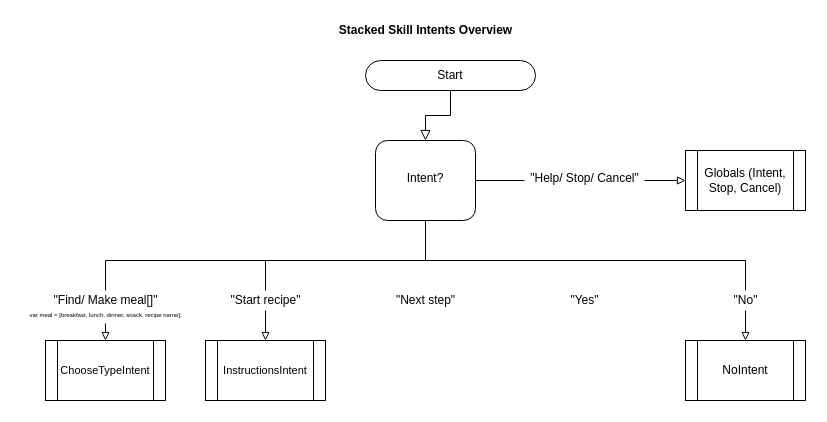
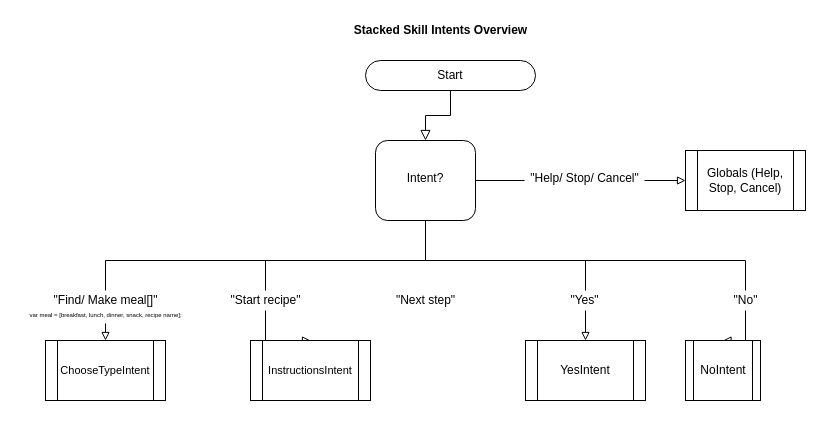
(426, 31) -> (441, 31)
(746, 181) -> (746, 181)
none -> (586, 276)
(266, 371) -> (311, 371)
none -> (586, 371)
(746, 371) -> (723, 371)
